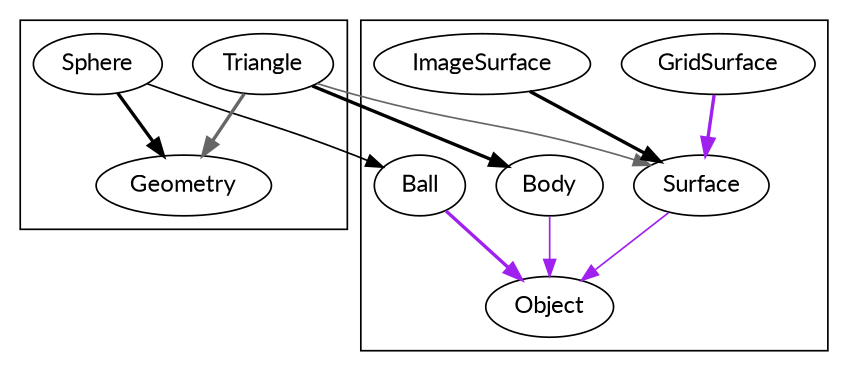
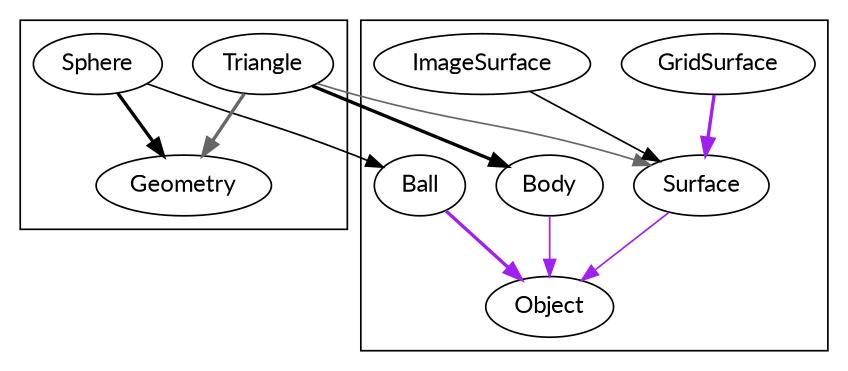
(587, 122) -> (587, 122)
